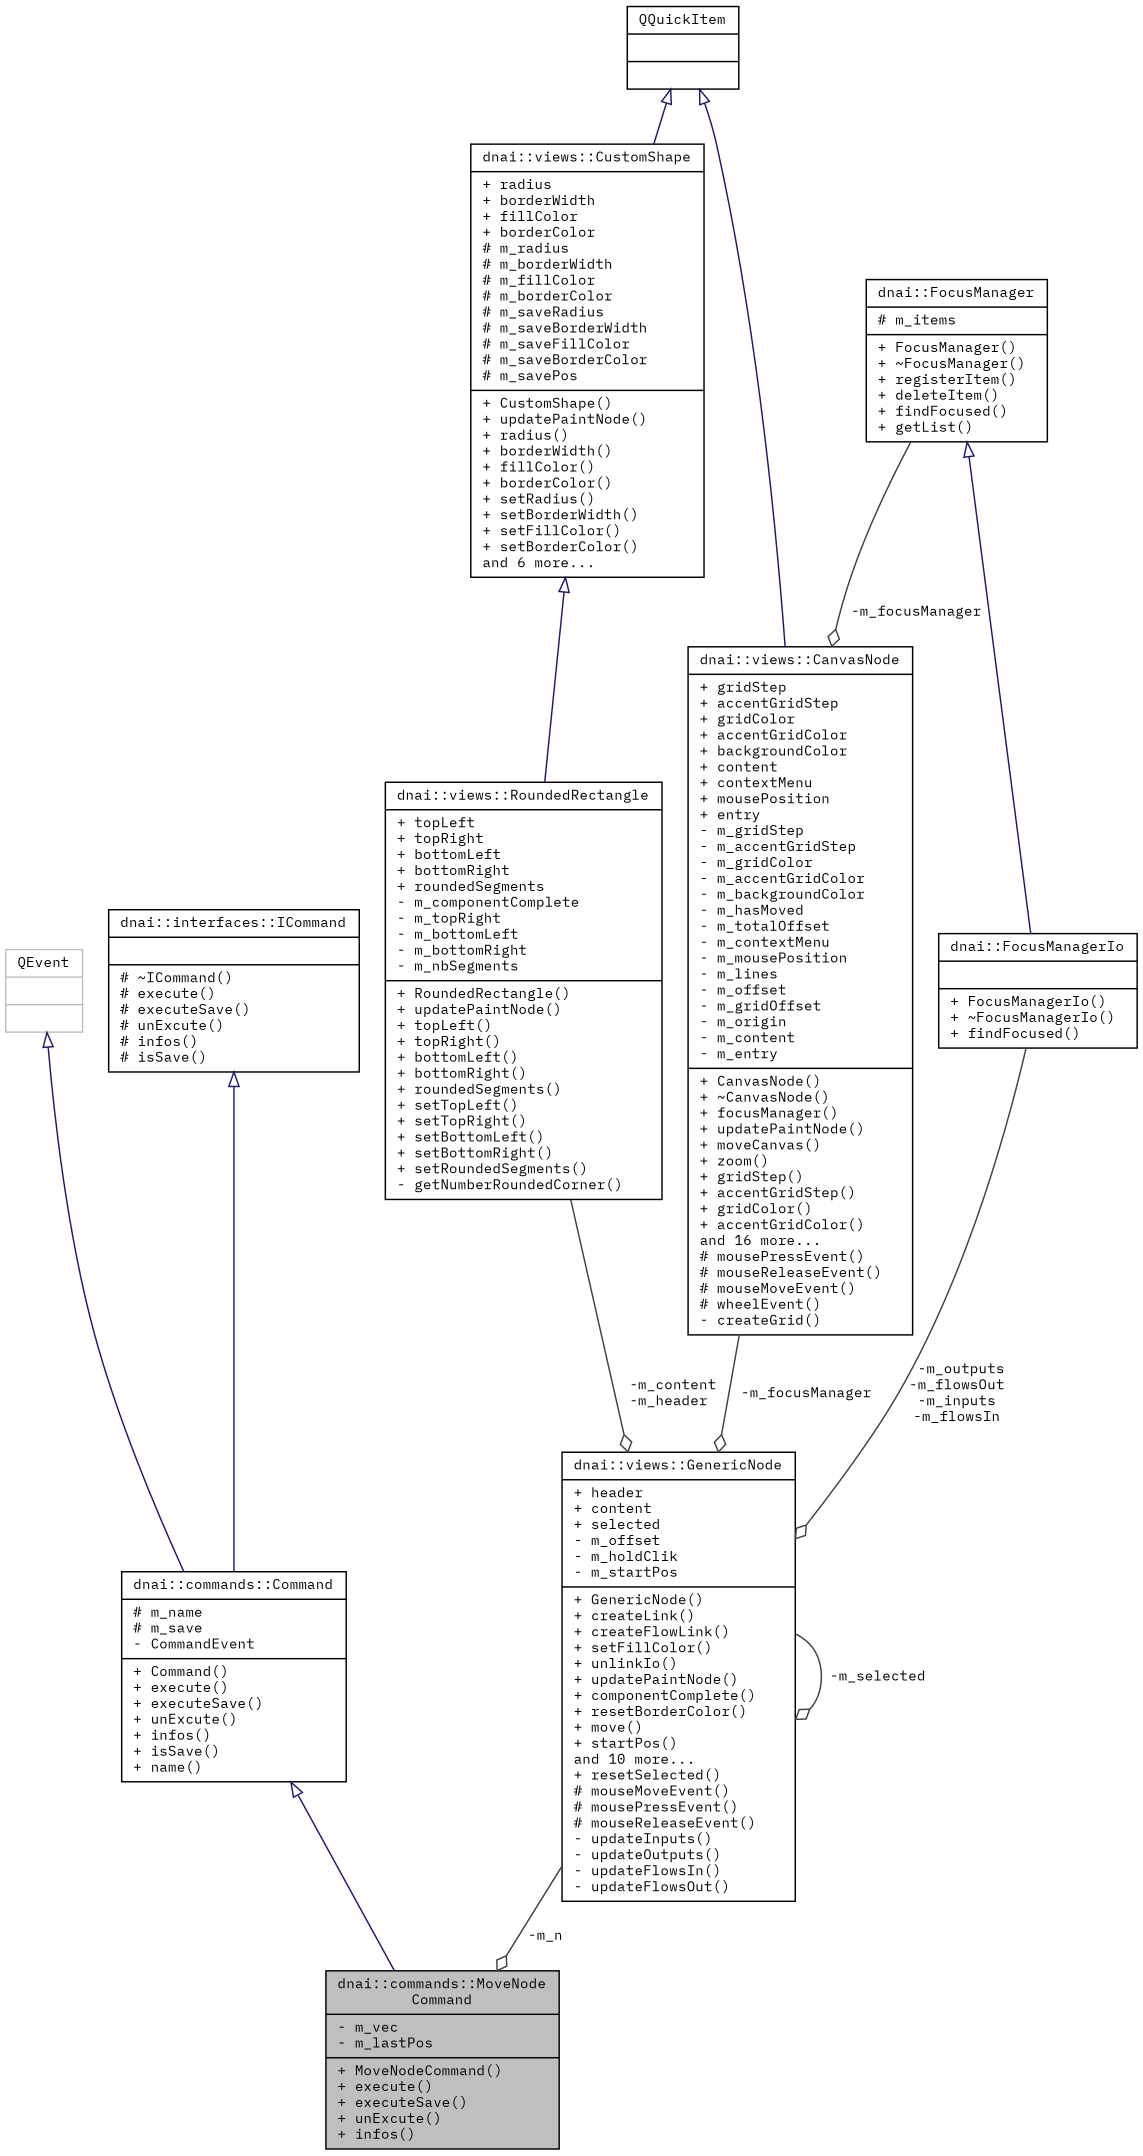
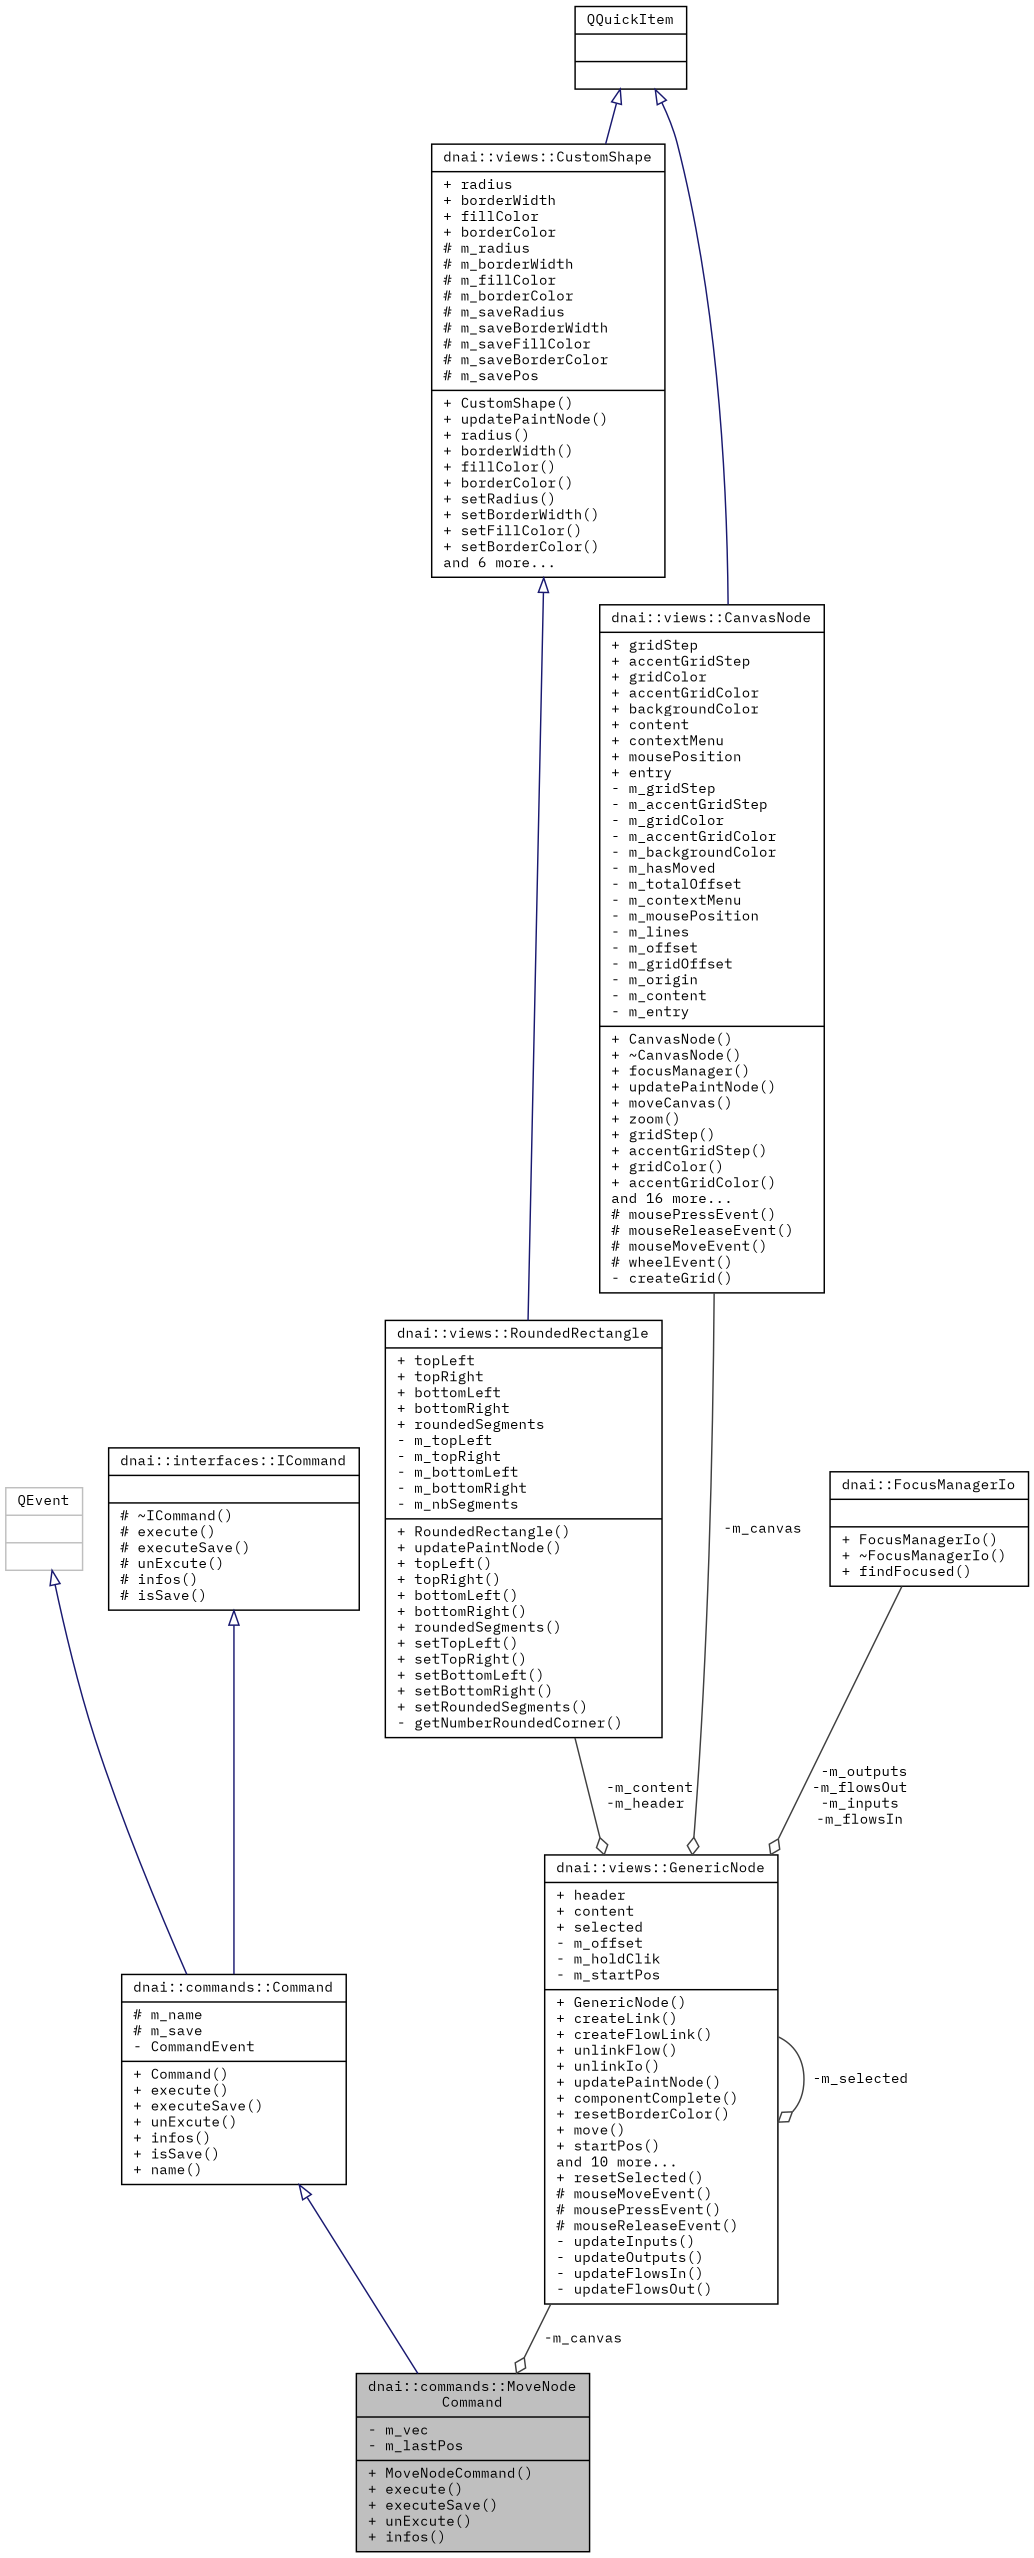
(957, 361) -> none
(489, 902) -> (445, 1441)
(803, 1394) -> (759, 1529)
(644, 1648) -> (618, 2051)
(542, 1936) -> (579, 2339)
